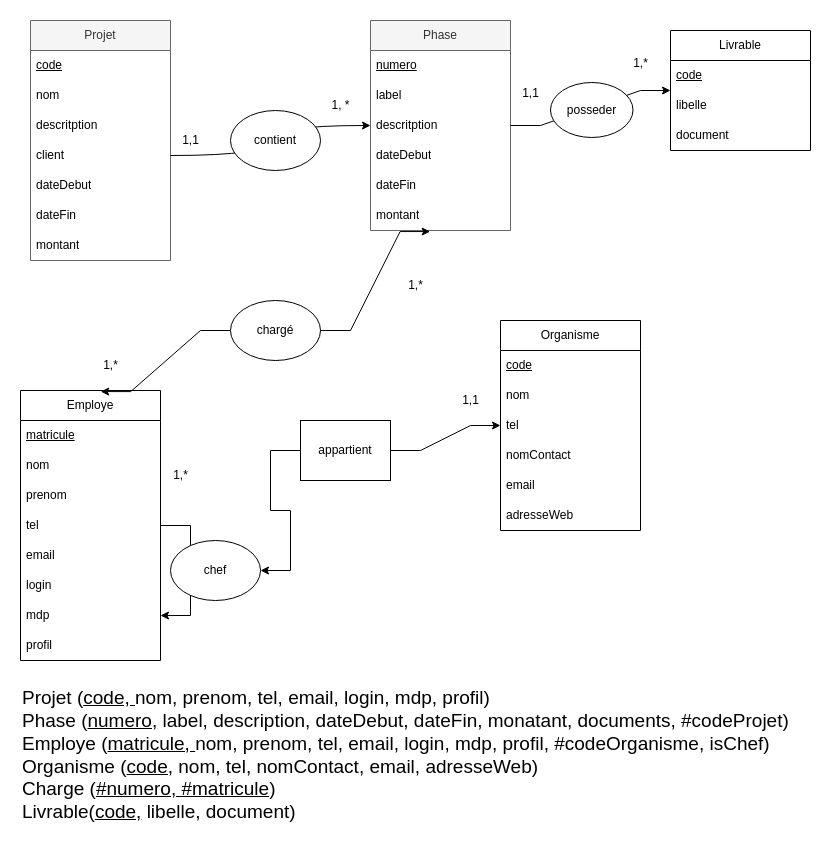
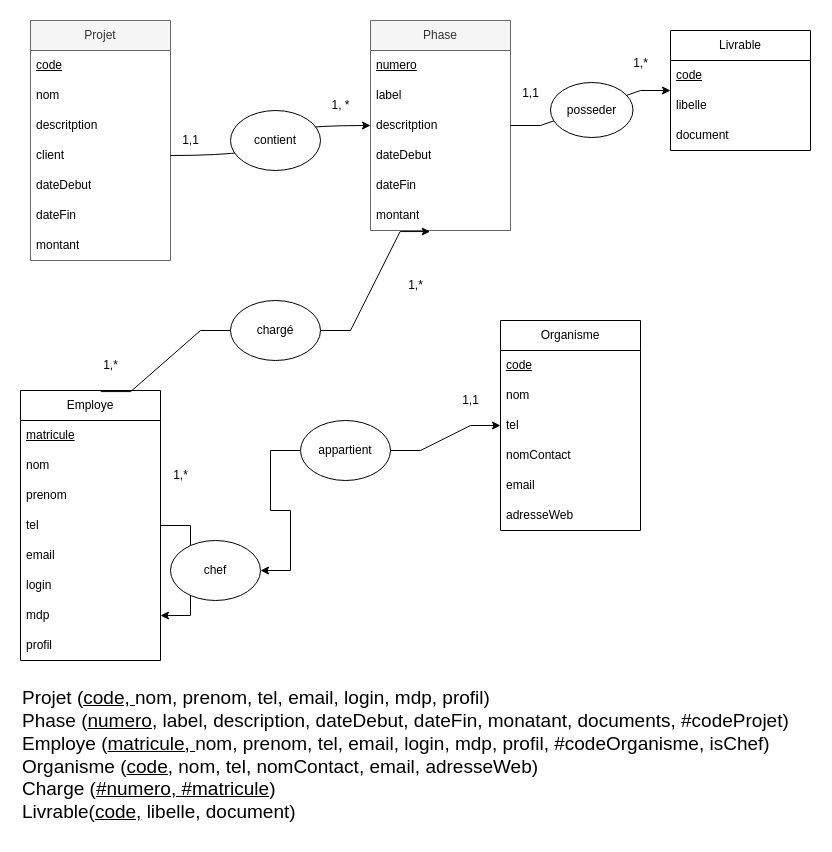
(109, 392) -> (106, 392)
(346, 451) -> (346, 451)
